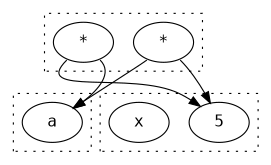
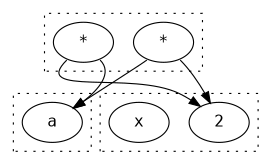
(219, 122) -> (219, 122)
